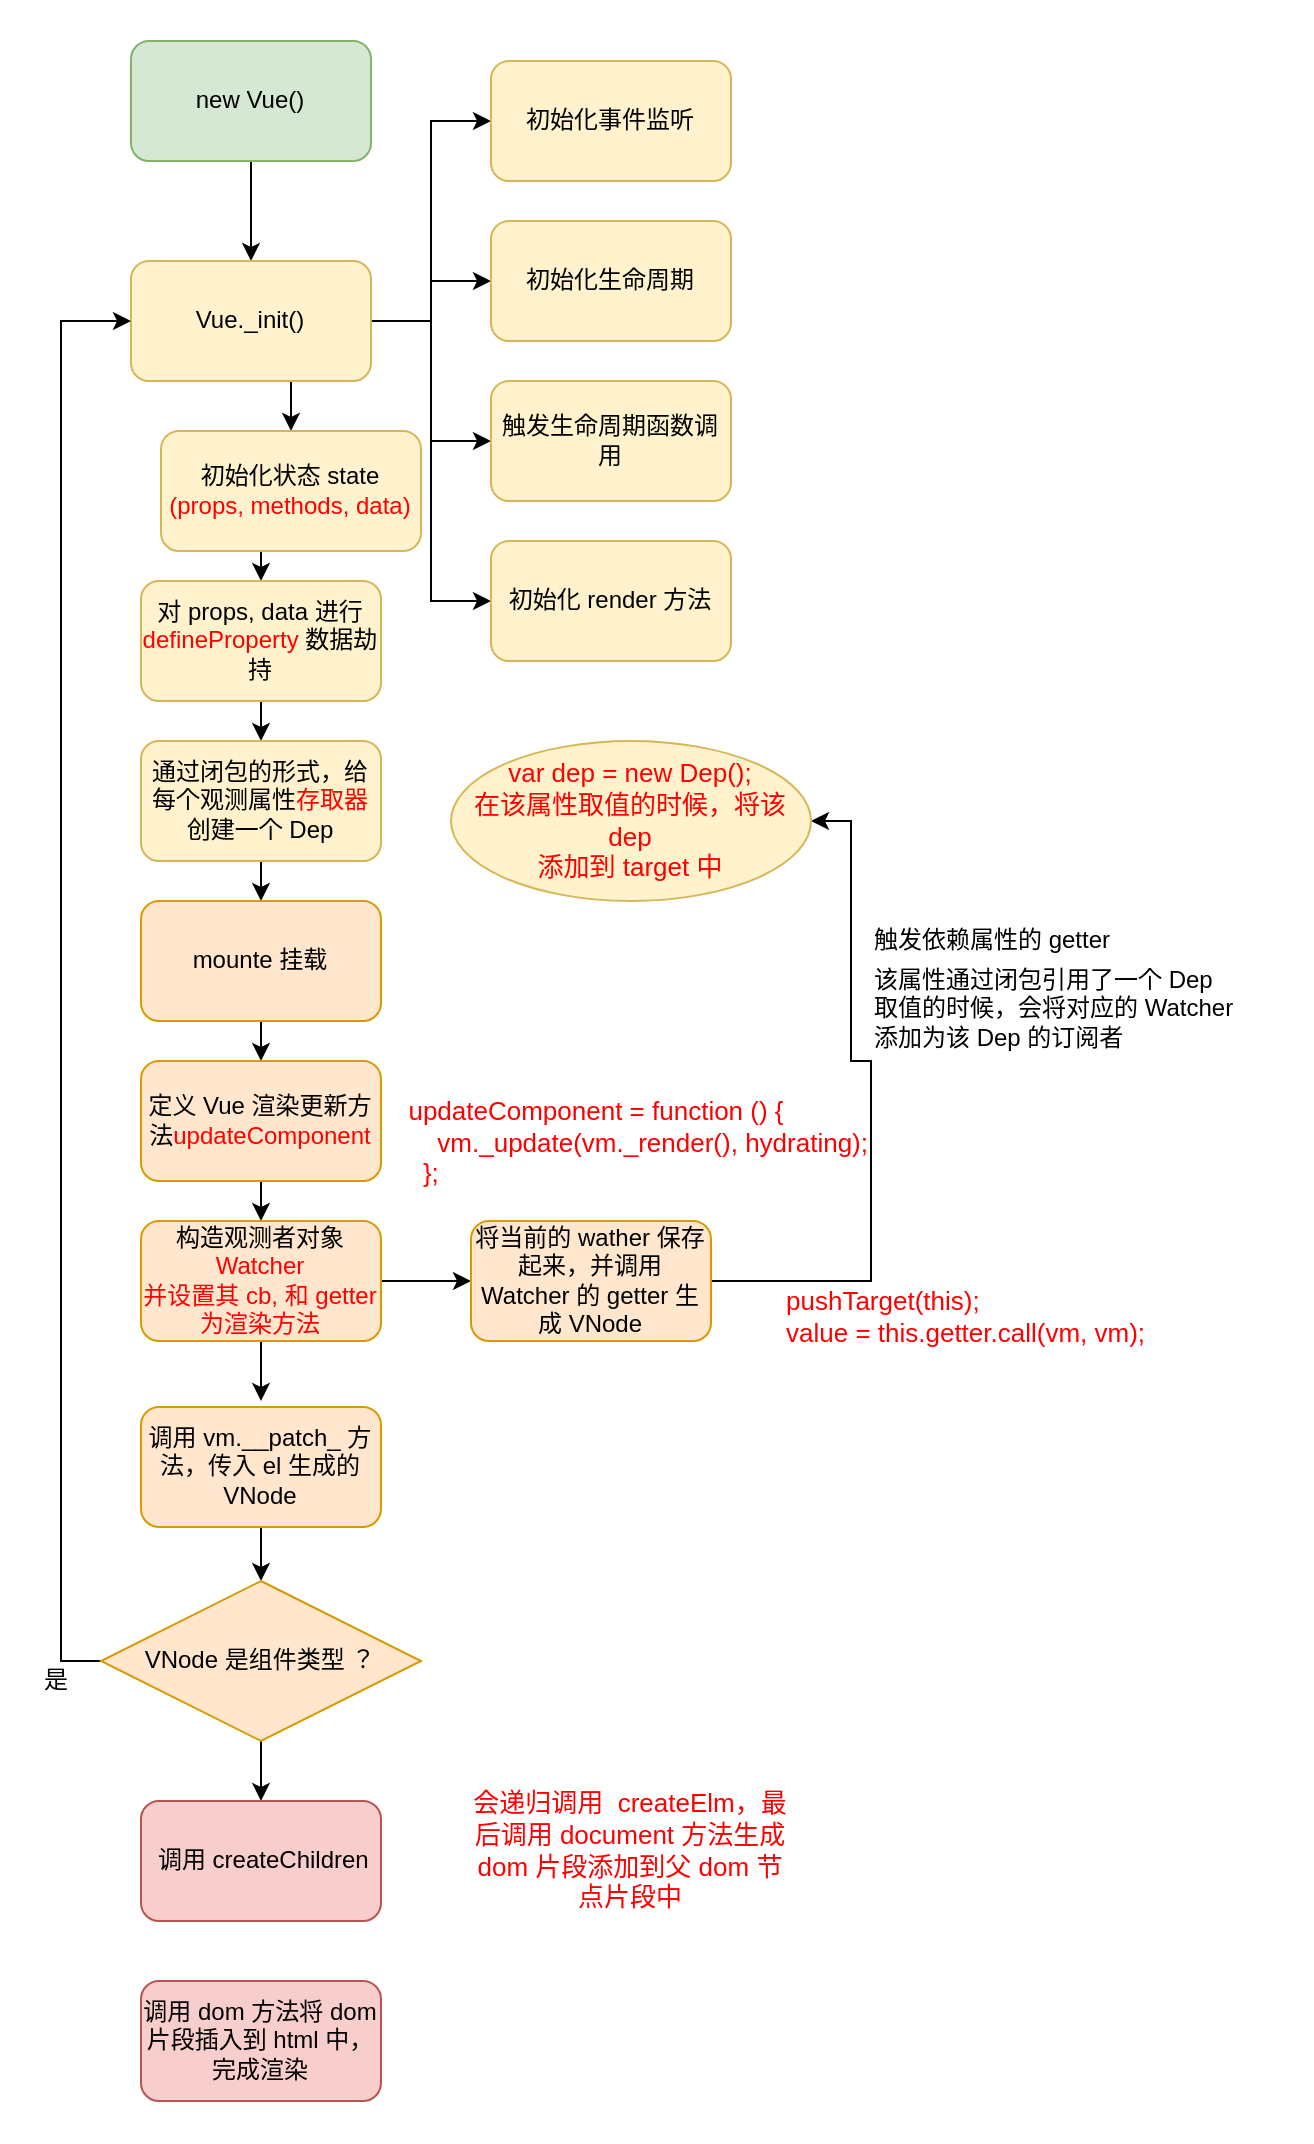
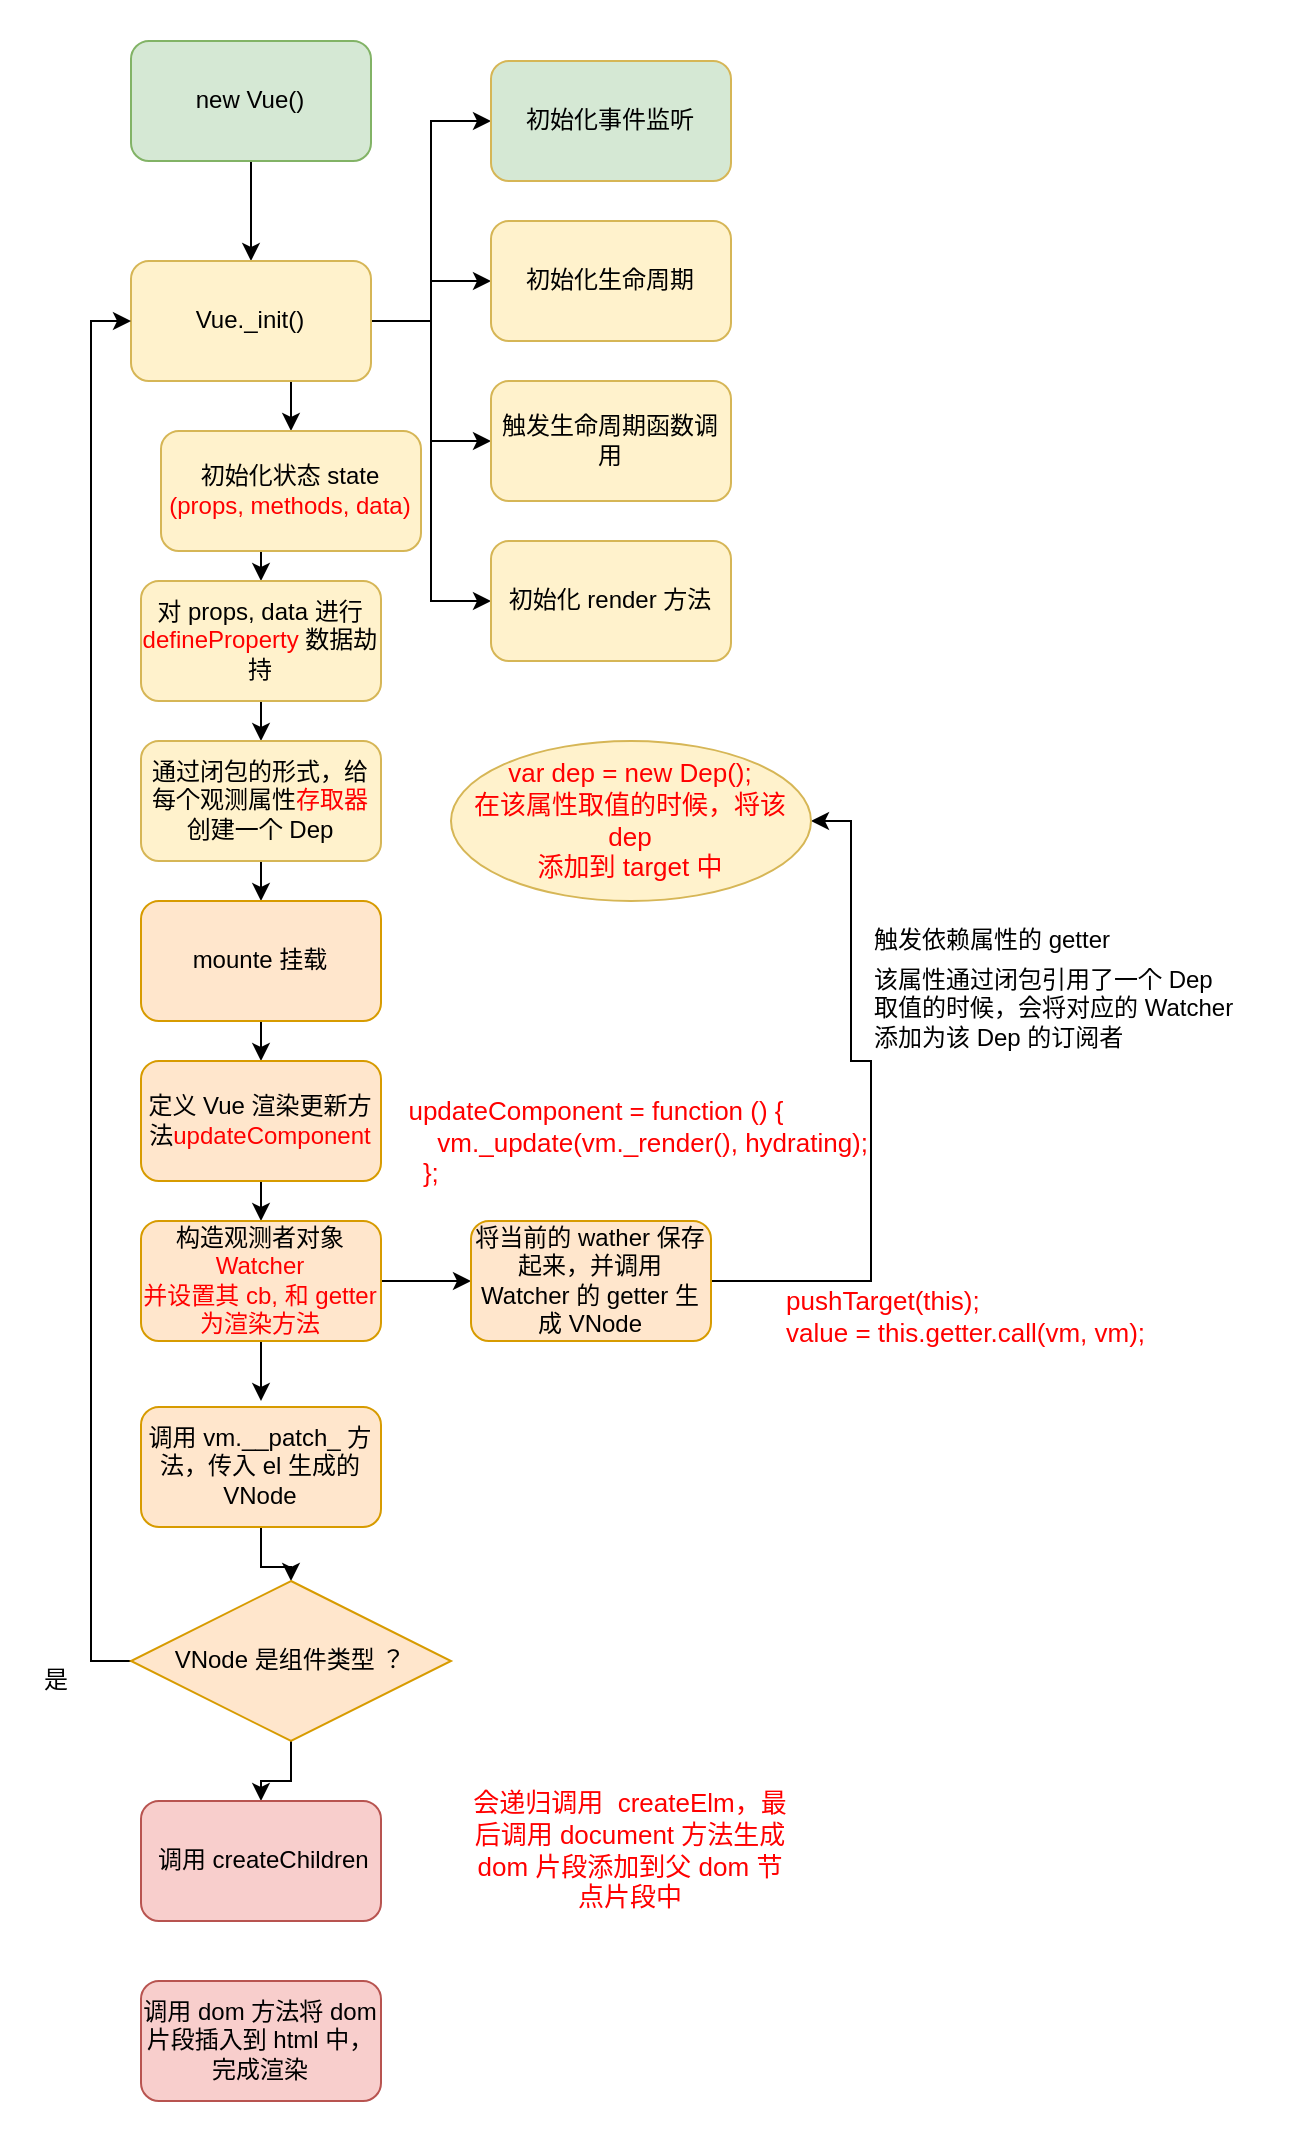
(611, 121) -> (611, 121)
(261, 1661) -> (291, 1661)
